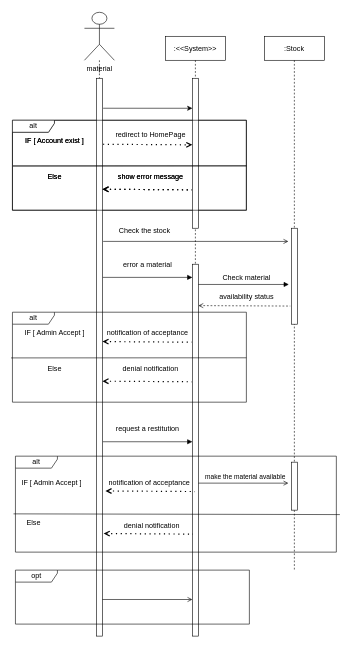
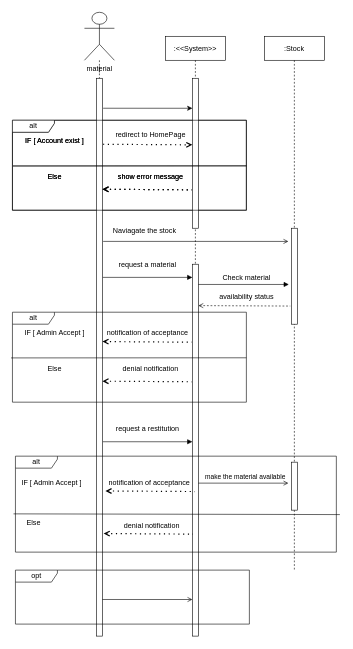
(145, 231) -> (145, 231)
(148, 265) -> (148, 265)
